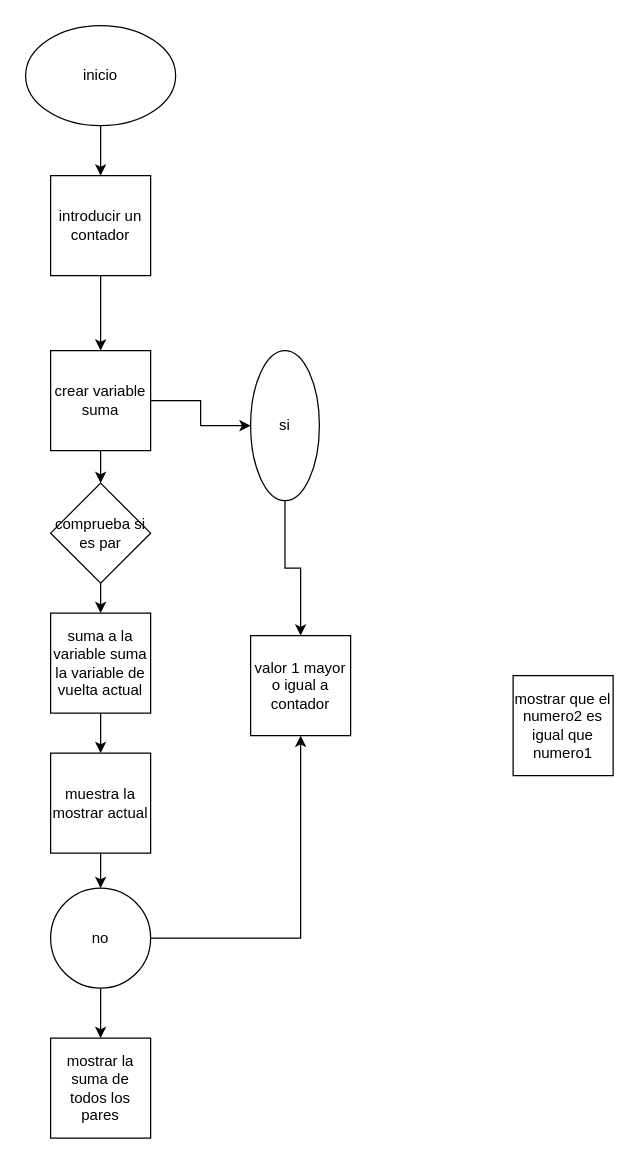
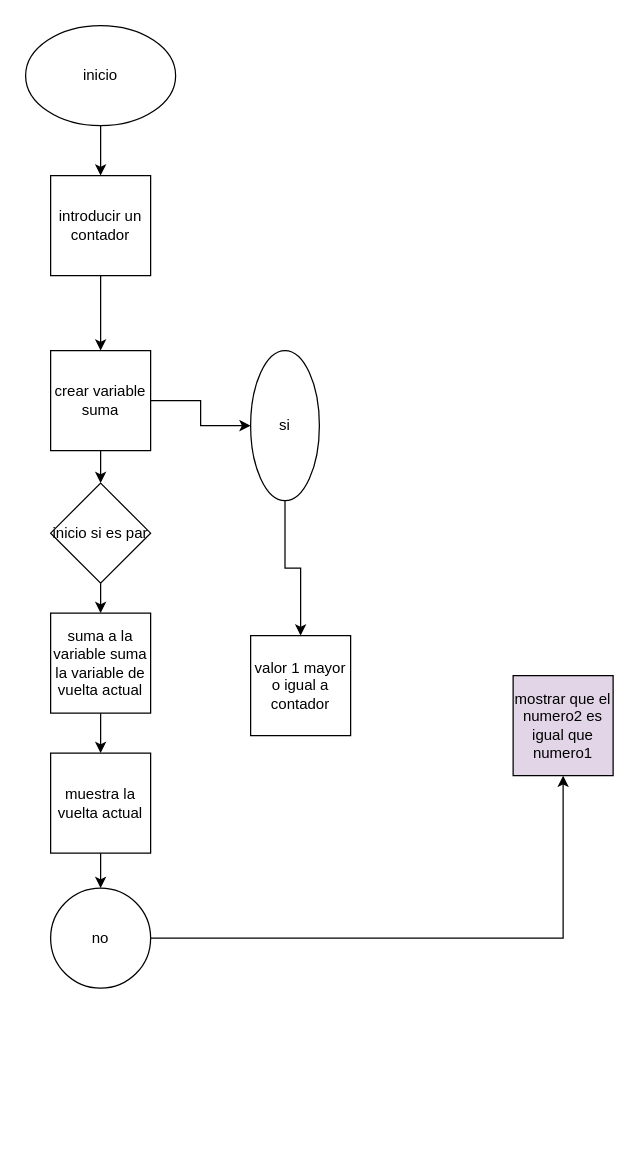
(101, 533) -> (101, 533)
(563, 726) -> (563, 726)
(101, 803) -> (101, 803)
(301, 843) -> (507, 938)
(101, 1009) -> none
(101, 1088) -> none
